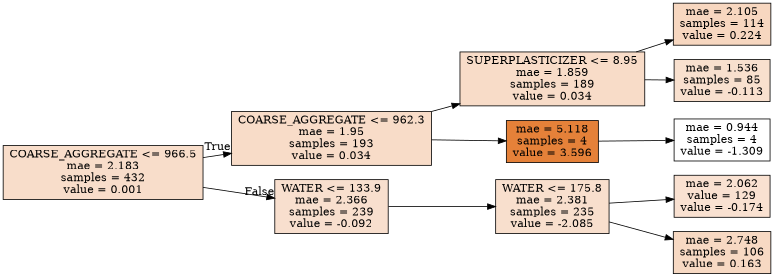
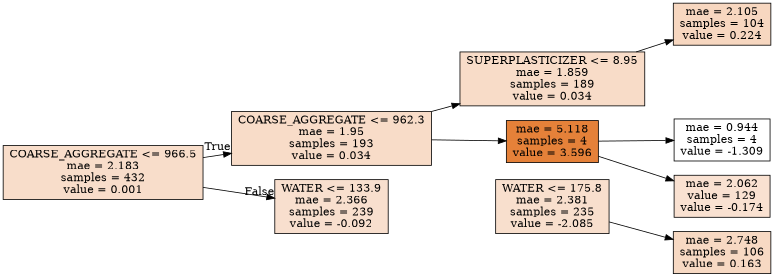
(722, 24) -> (722, 24)
(722, 80) -> none
(638, 201) -> (632, 167)
(438, 207) -> none
